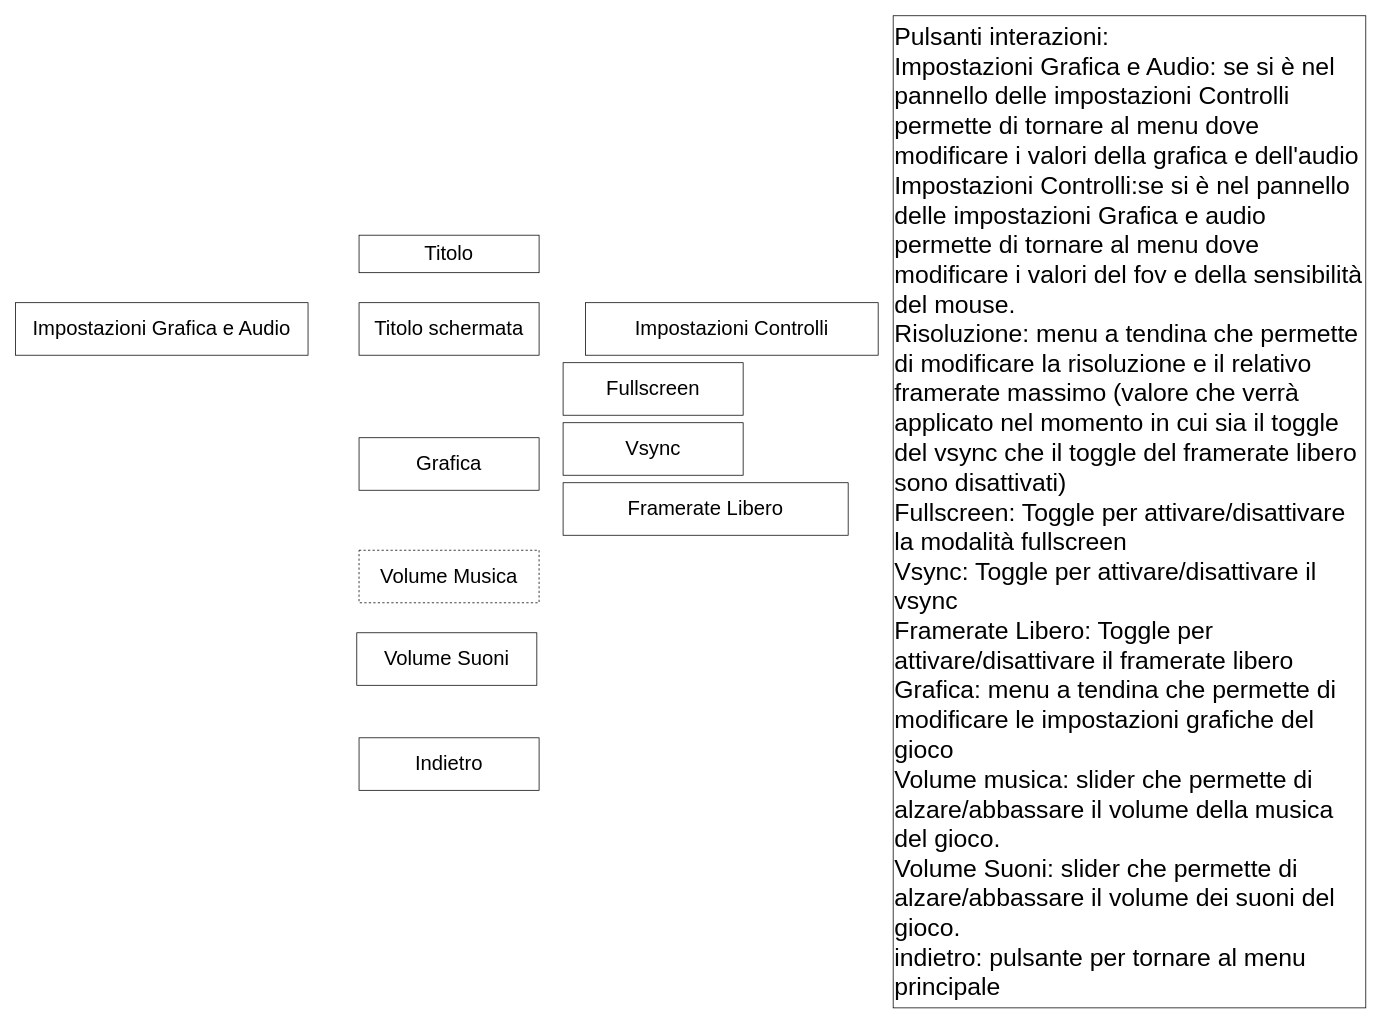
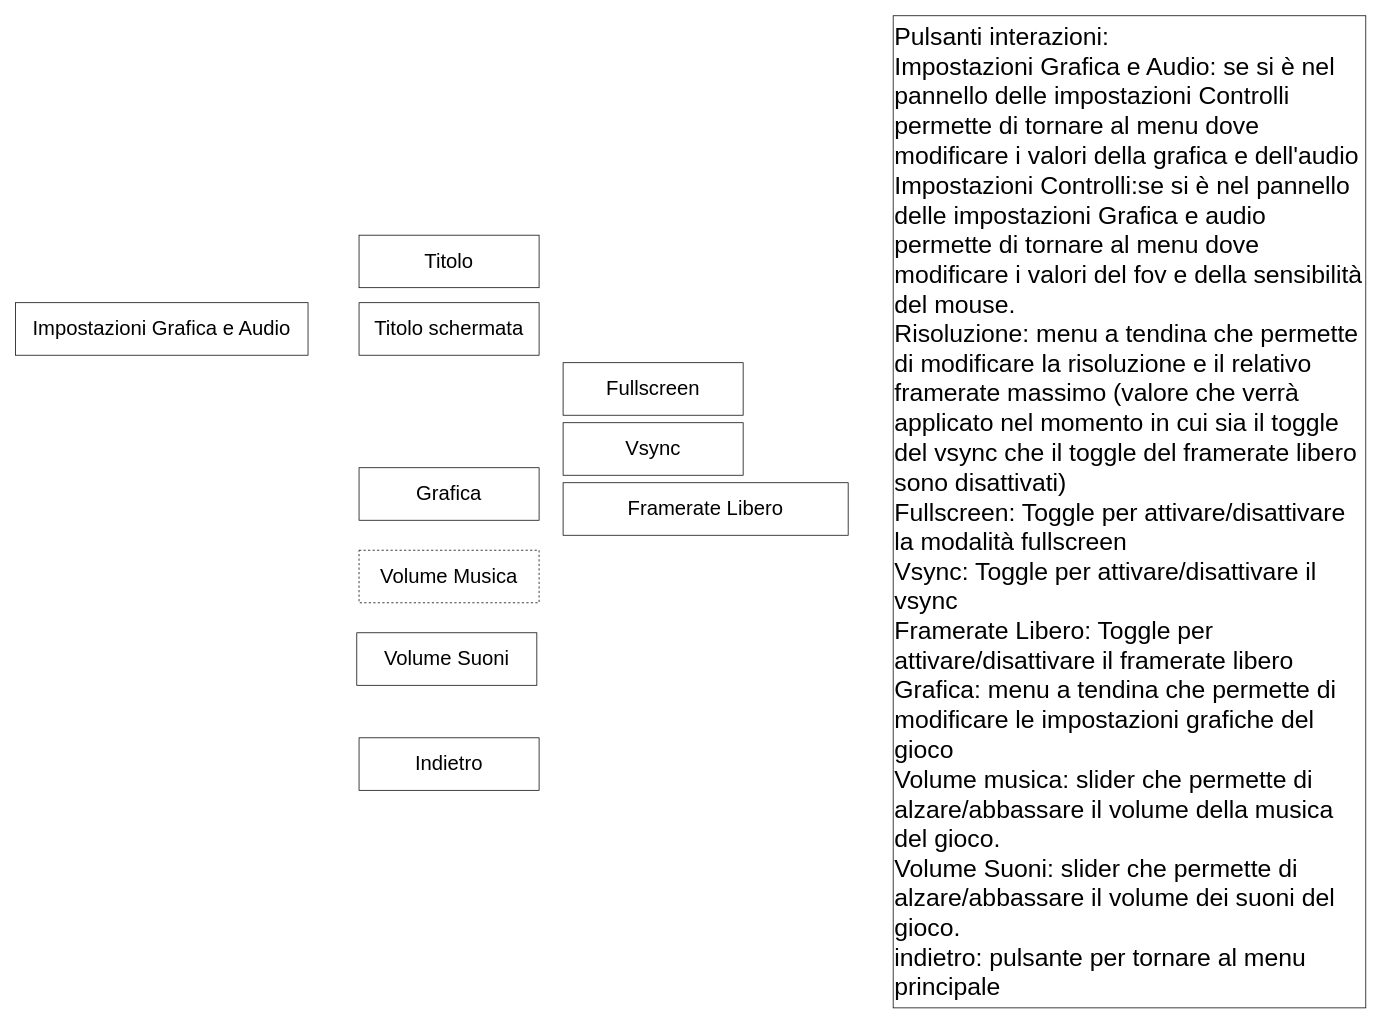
(449, 254) -> (449, 261)
(732, 329) -> none
(449, 464) -> (449, 494)
